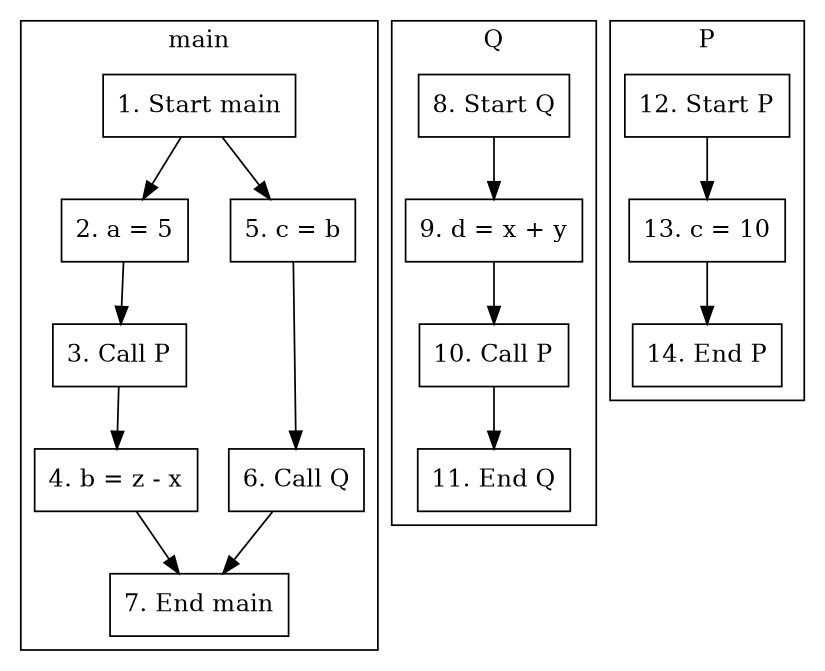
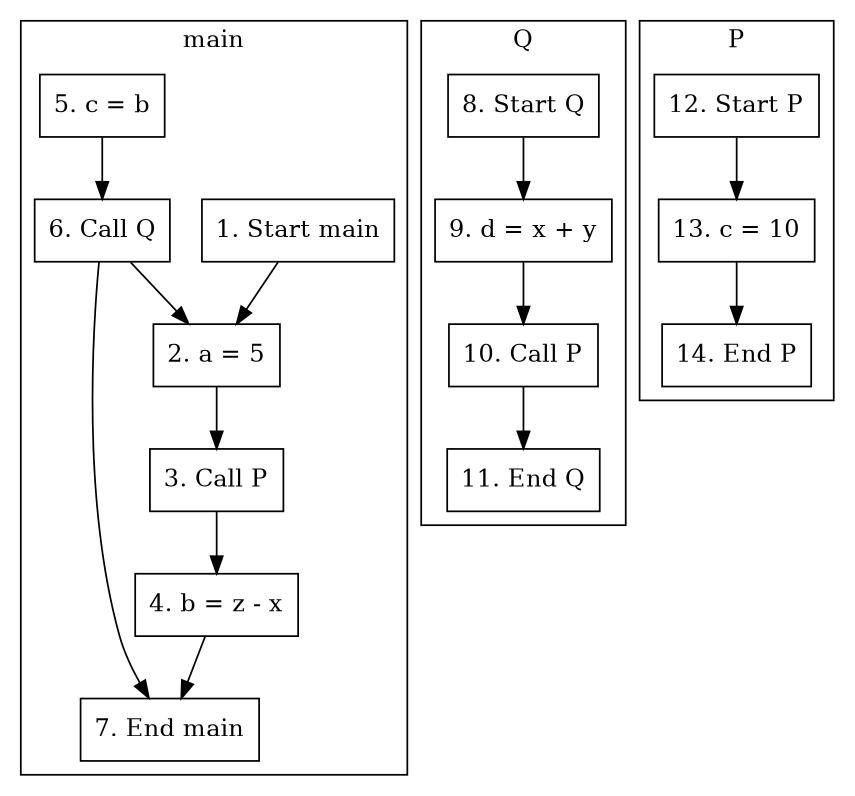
(241, 161) -> none
none -> (154, 287)
